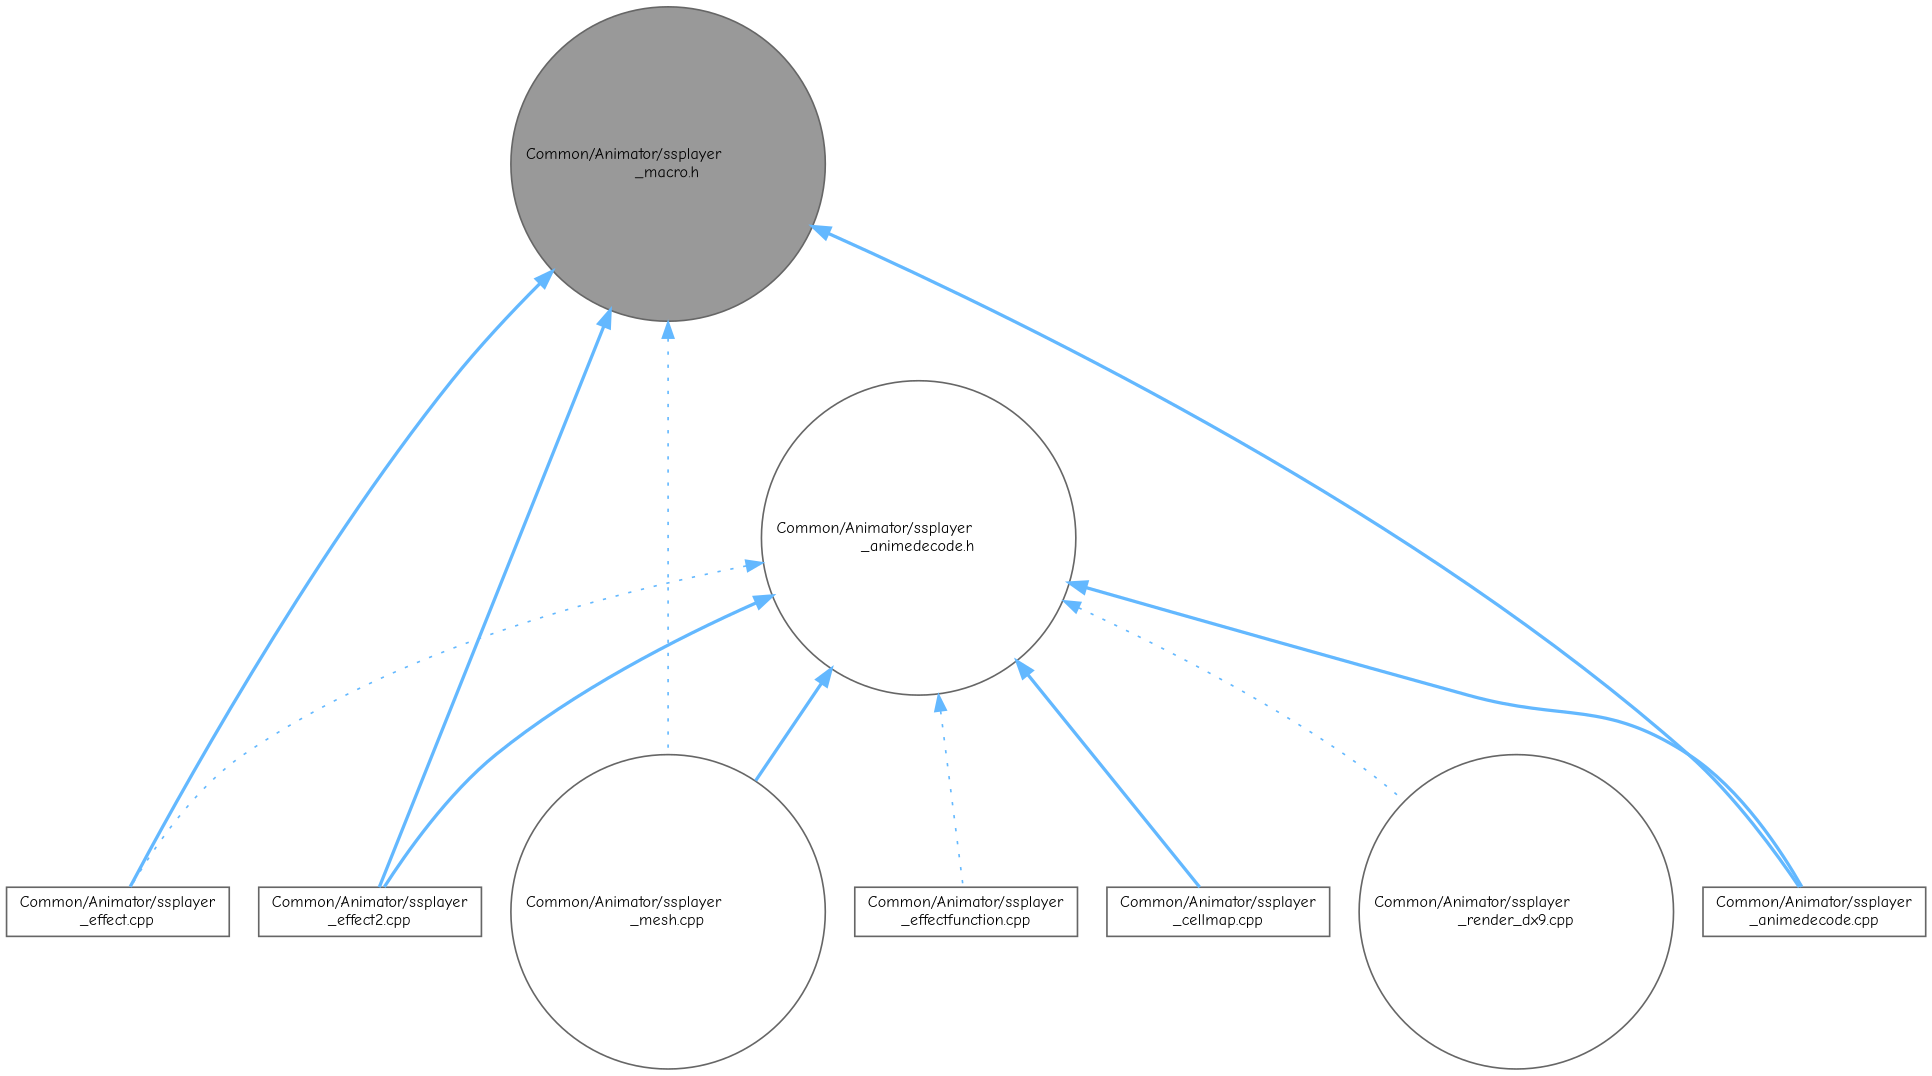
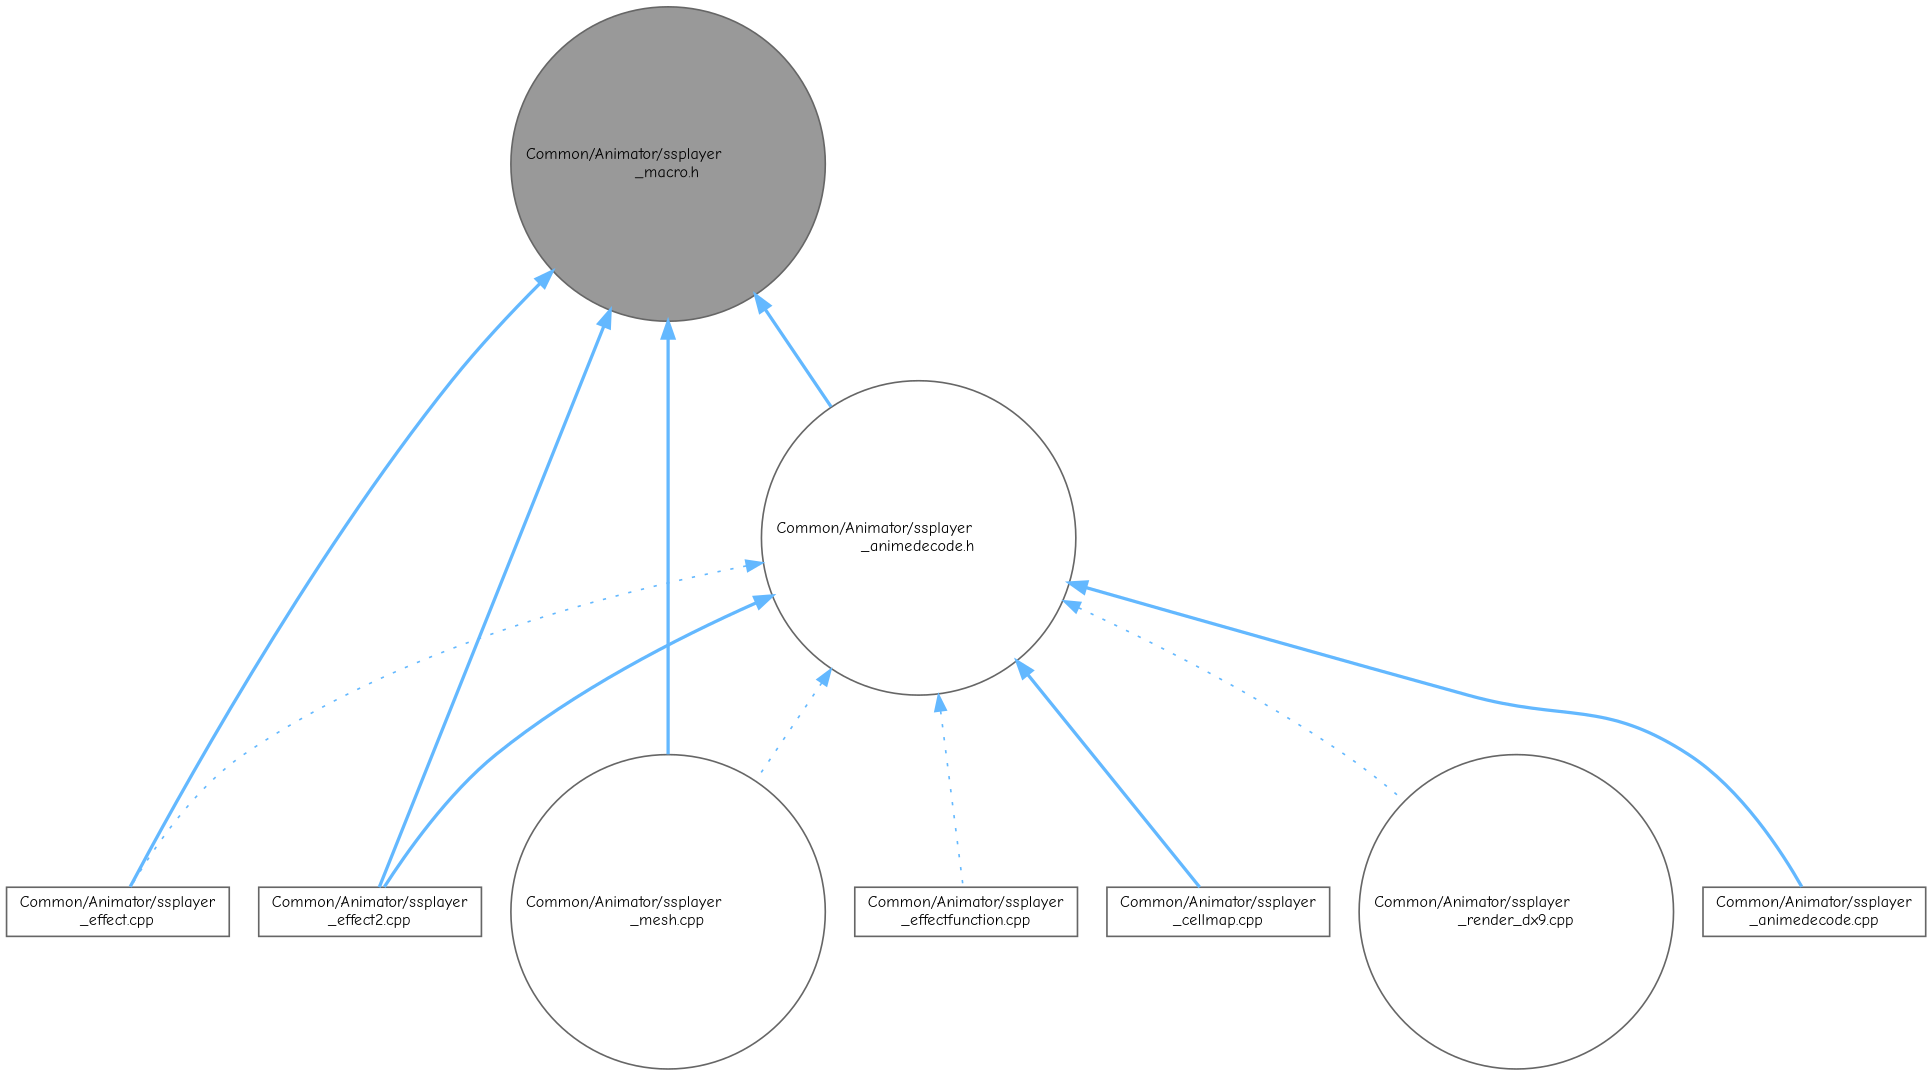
(1351, 508) -> (798, 358)
(668, 546) -> (668, 546)
(789, 732) -> (789, 732)
